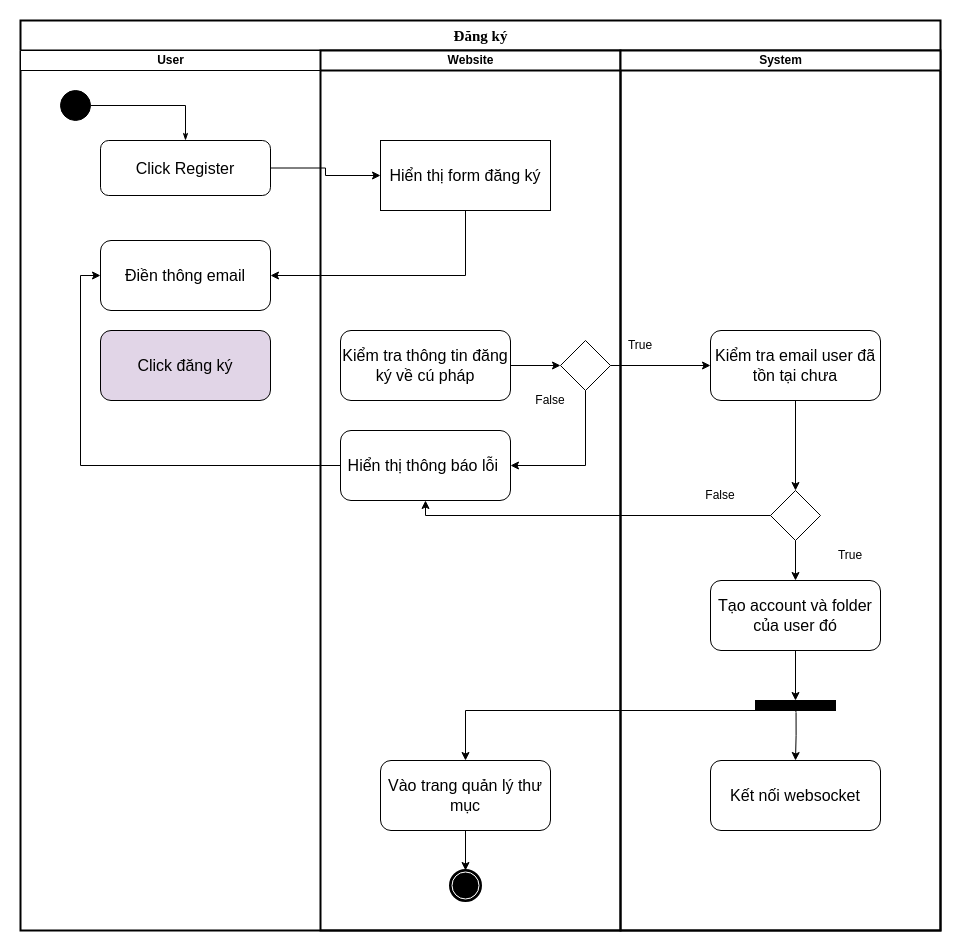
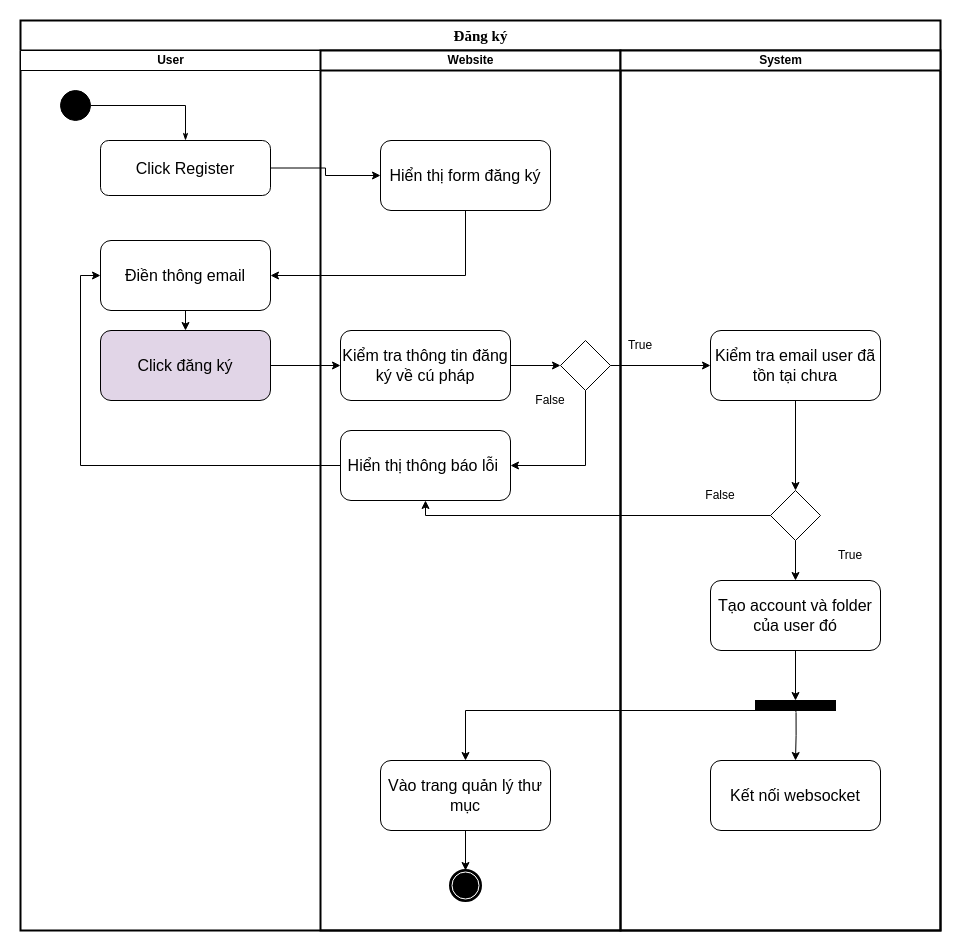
(466, 176) -> (466, 176)
none -> (186, 317)
none -> (302, 366)
